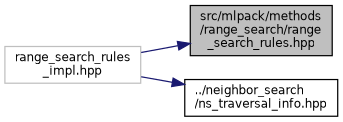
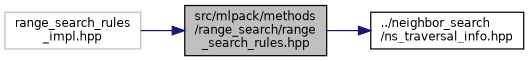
(157, 80) -> (343, 31)
